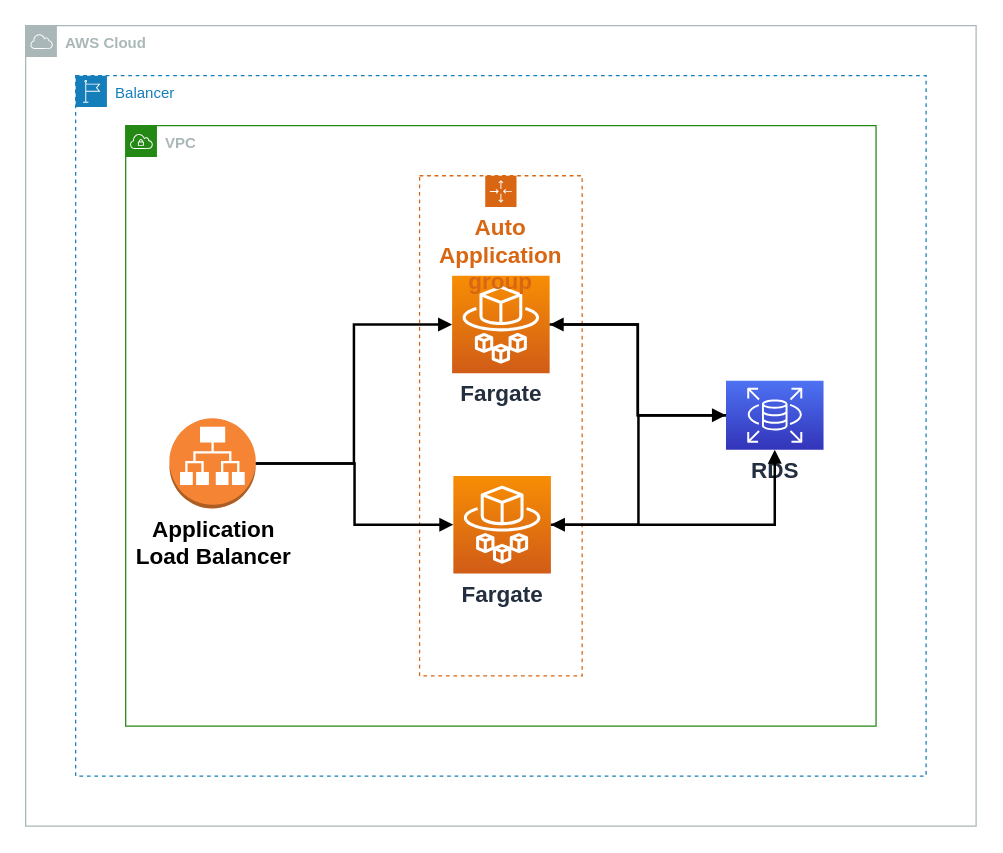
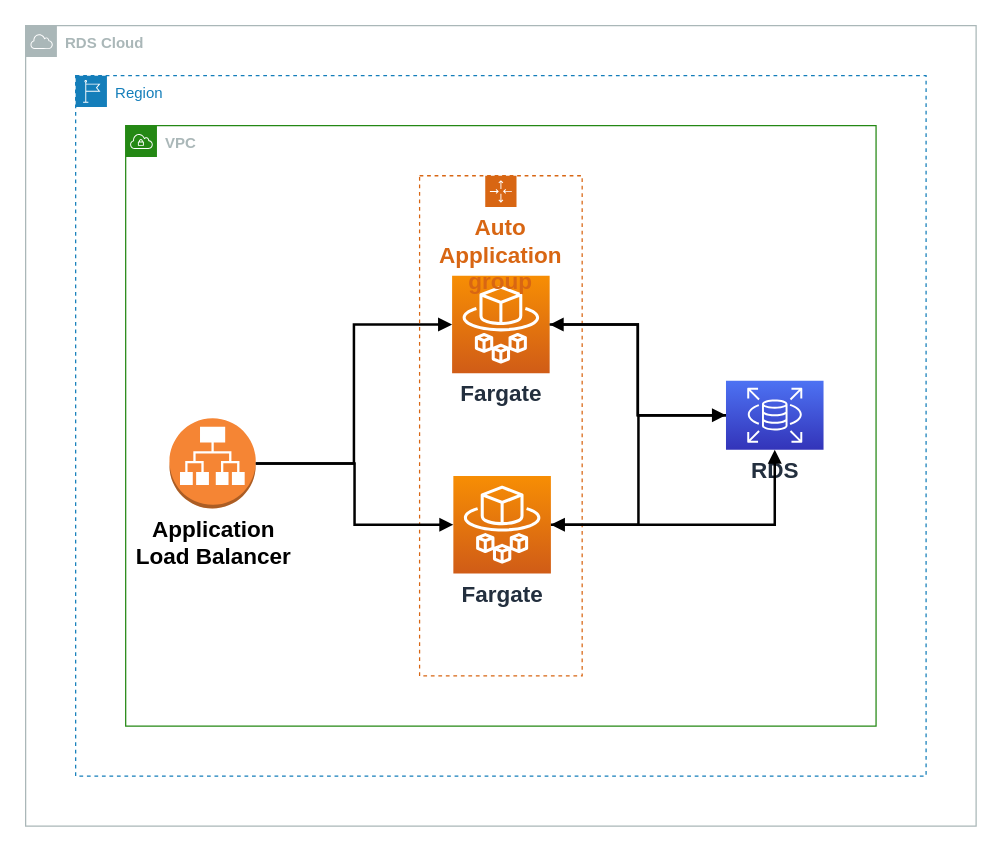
(100, 43) -> (100, 43)
(147, 93) -> (139, 93)
